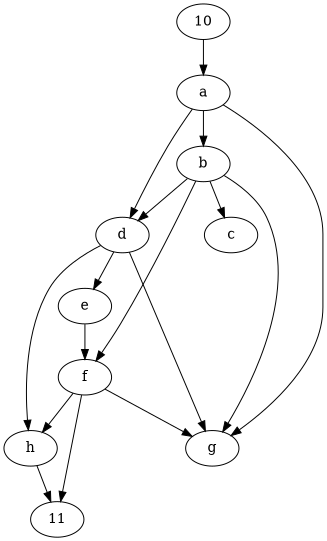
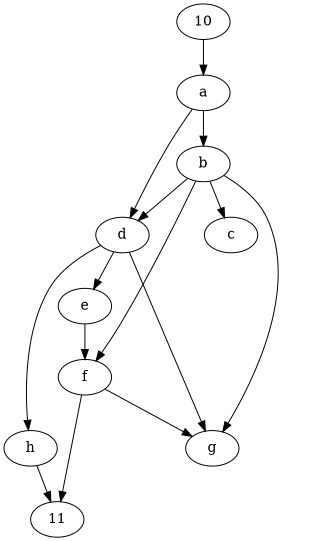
(323, 262) -> none
(61, 409) -> none
